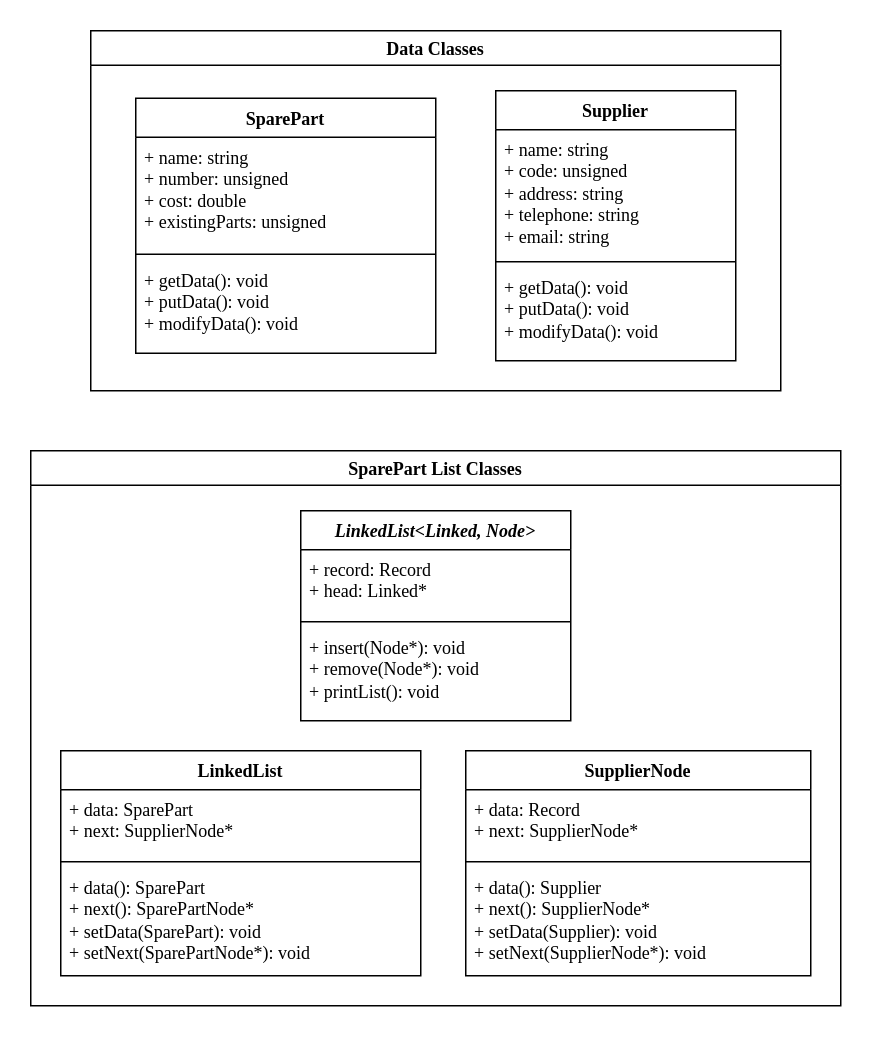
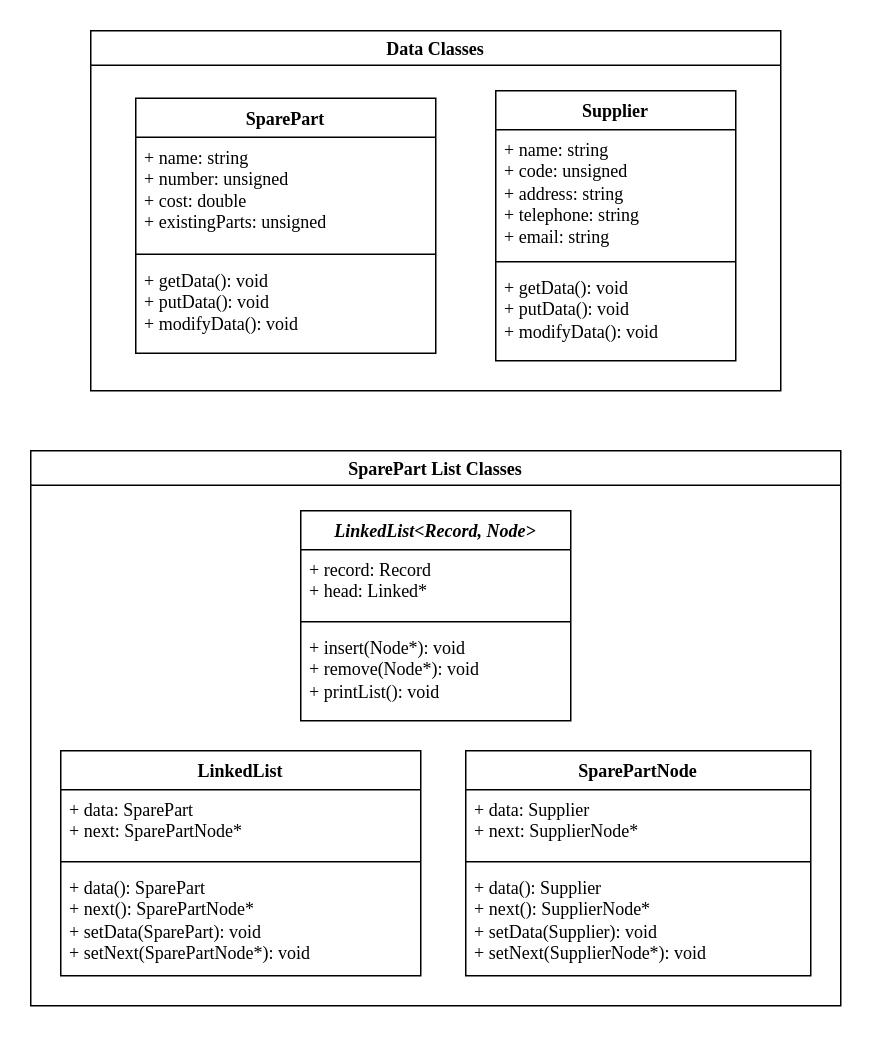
(436, 532) -> (436, 532)
(638, 772) -> (638, 772)
(164, 822) -> (174, 822)
(569, 822) -> (569, 822)
